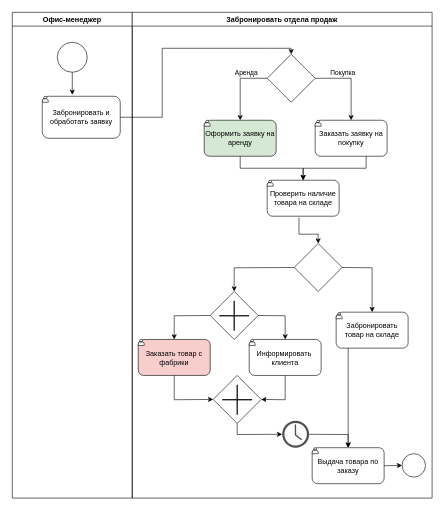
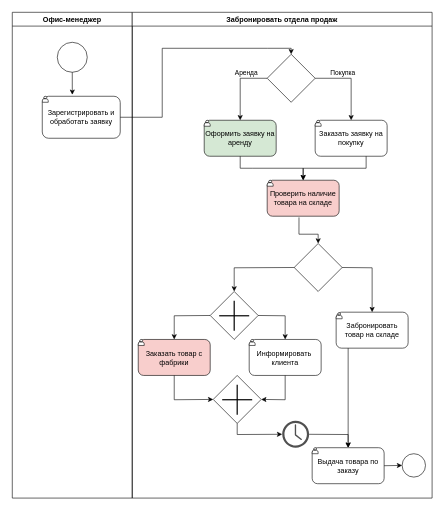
(81, 117) -> (81, 117)
(303, 198) -> (303, 198)
